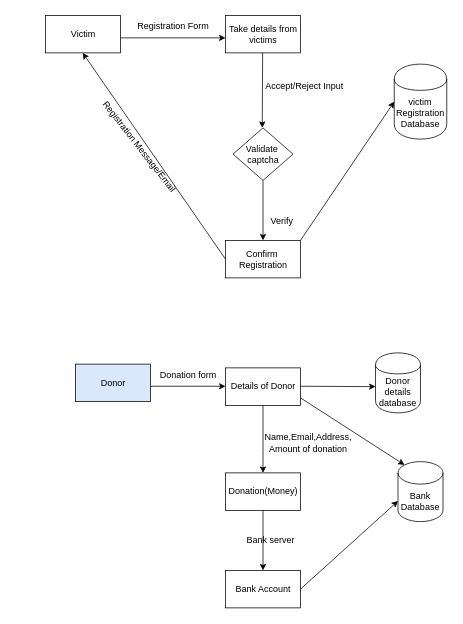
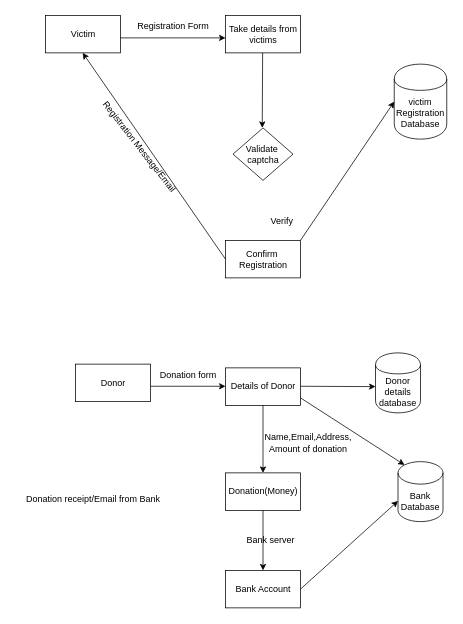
(304, 87) -> none
(263, 234) -> none
(113, 383) -> (113, 383)
none -> (94, 499)
